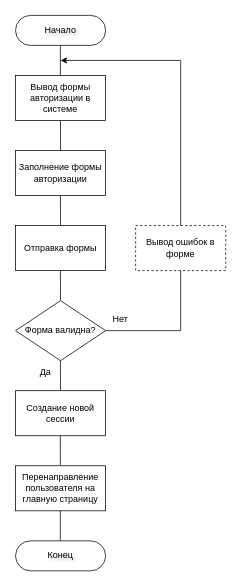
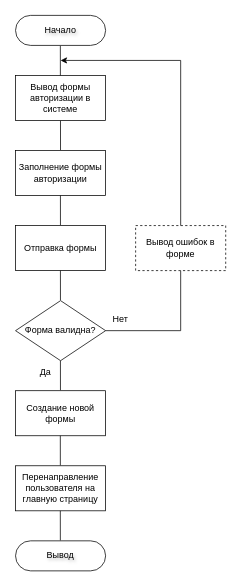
(60, 413) -> (60, 413)
(60, 555) -> (60, 555)
